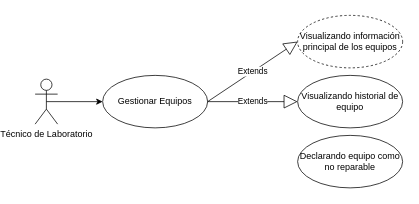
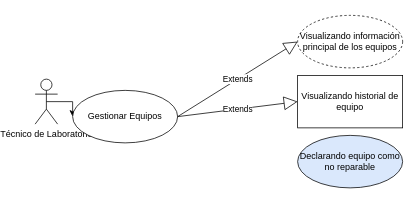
(155, 102) -> (125, 117)
(350, 102) -> (350, 102)
(350, 162) -> (350, 162)
